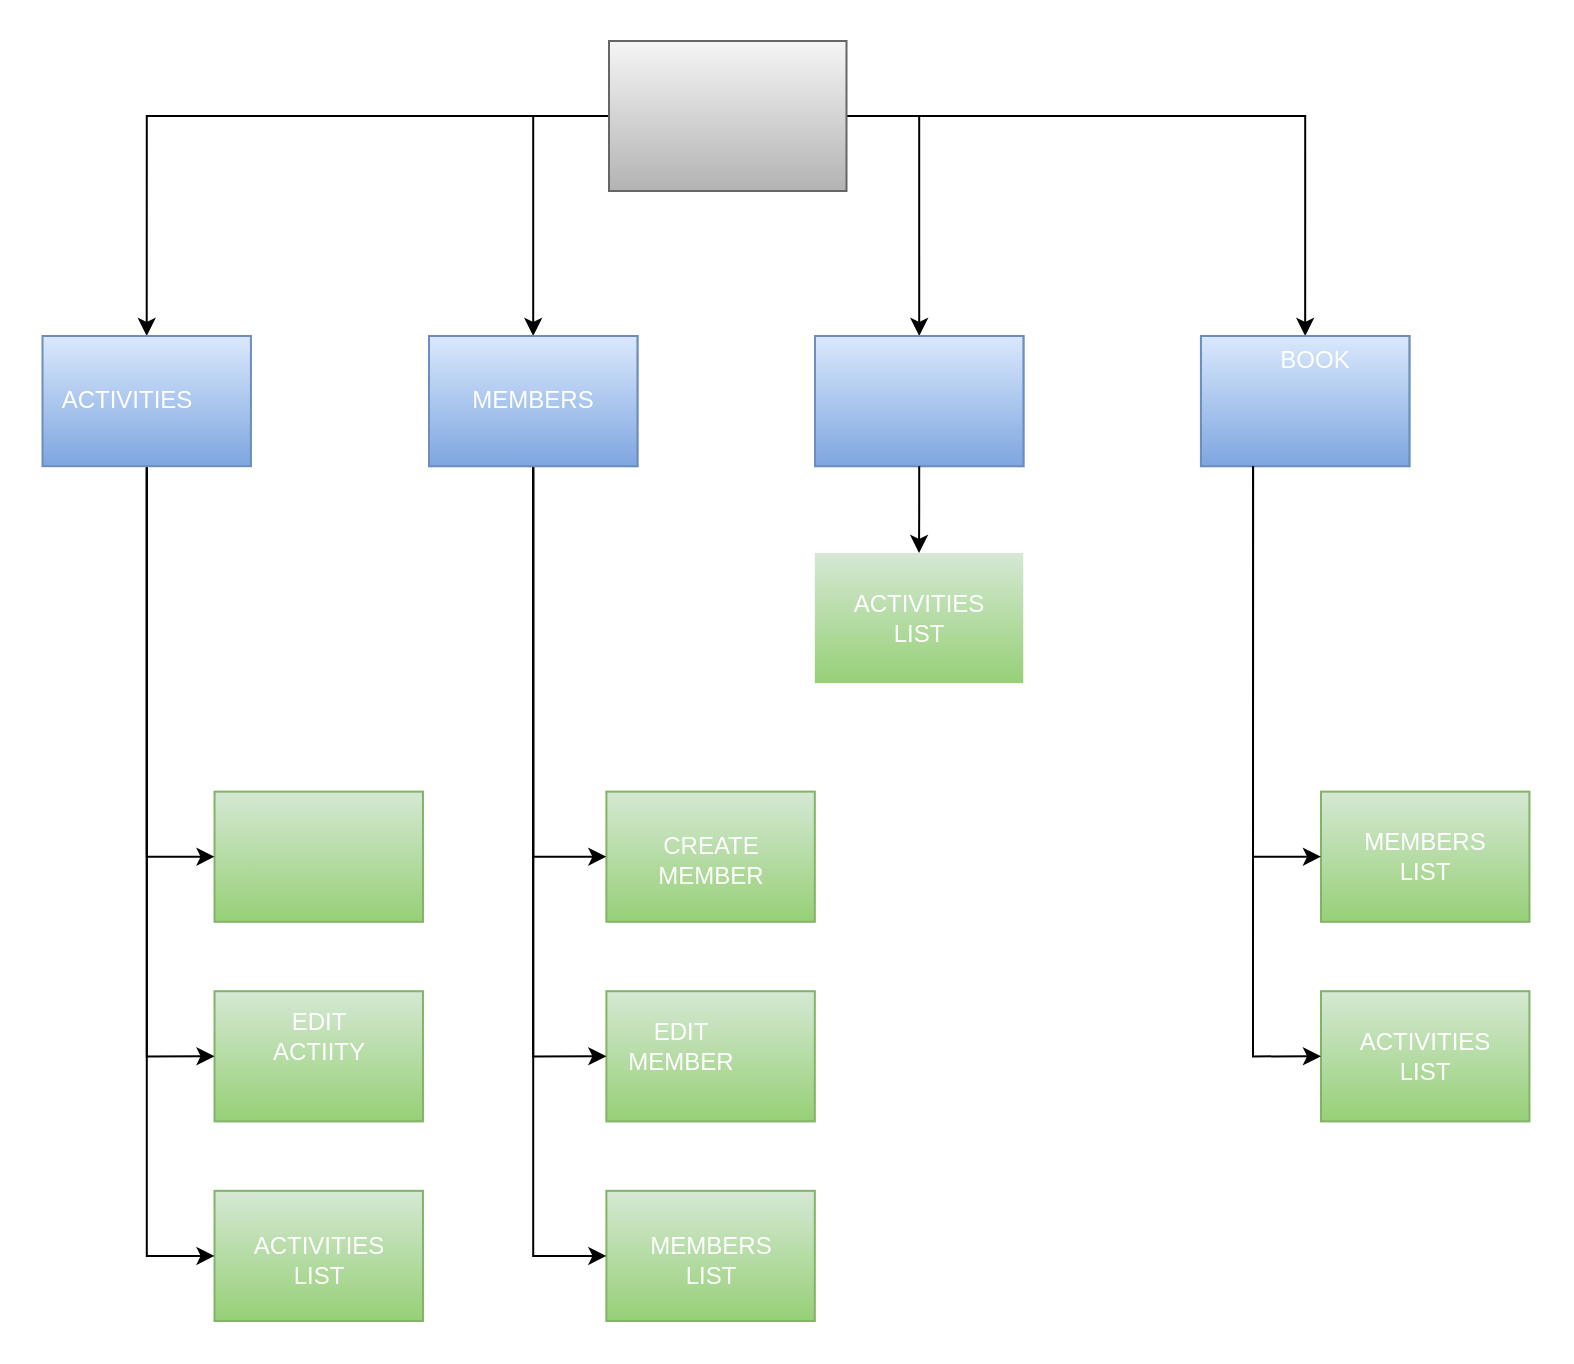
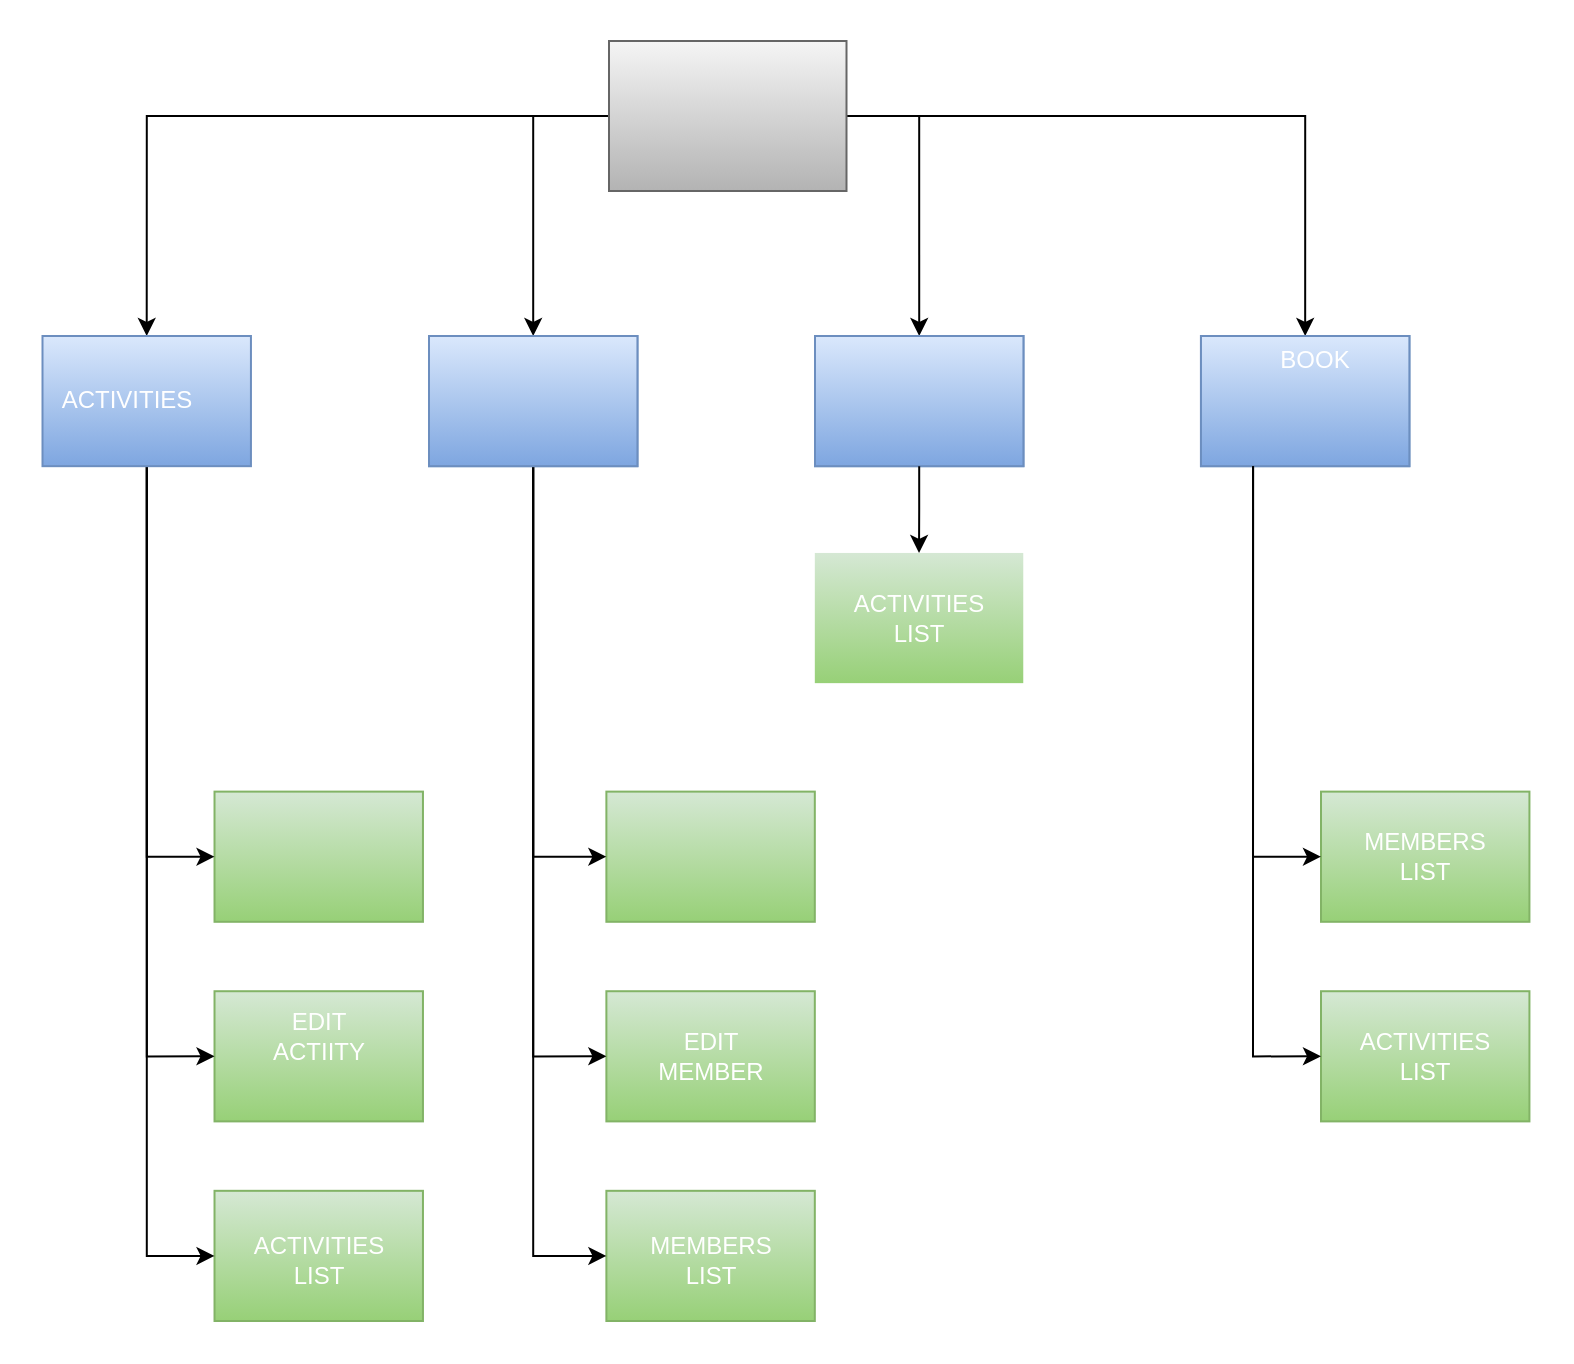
(533, 401) -> none
(711, 862) -> none
(681, 1046) -> (711, 1056)
